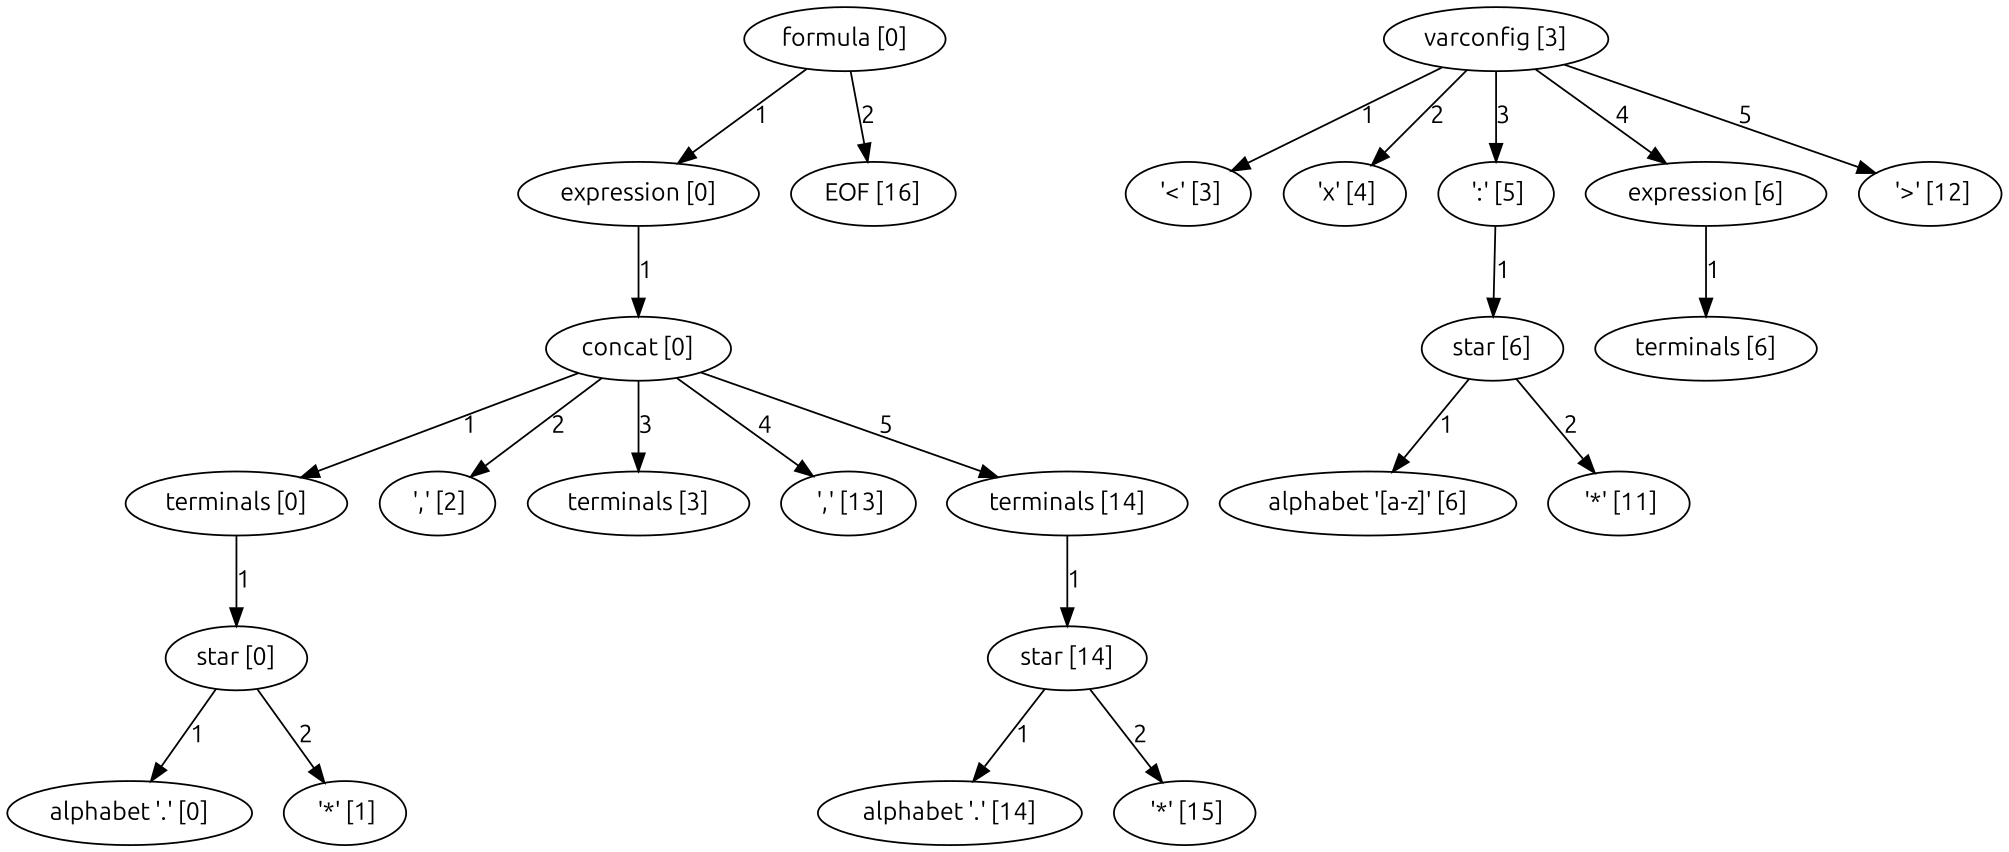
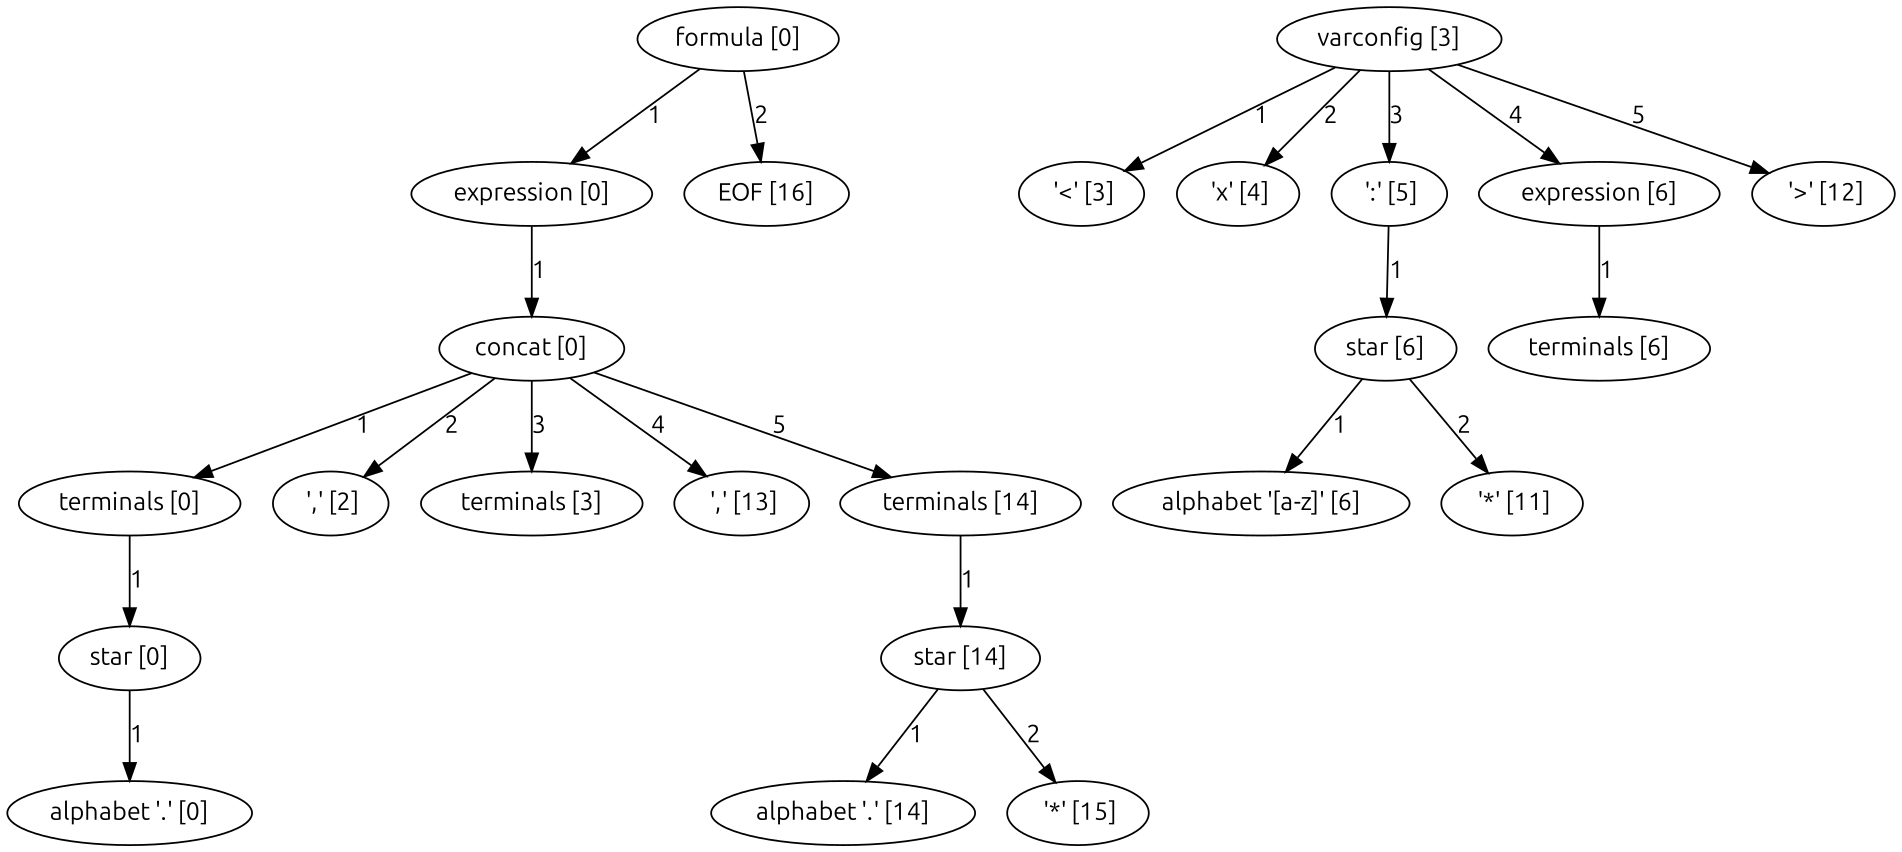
(345, 813) -> none
